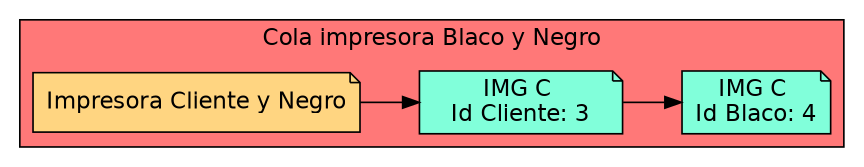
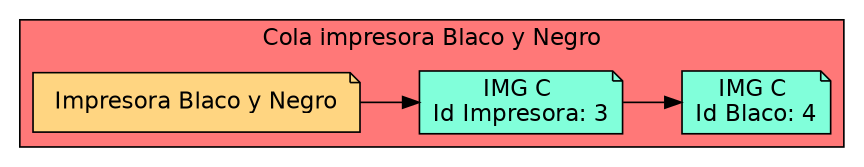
(197, 102) -> (197, 102)
(521, 102) -> (521, 102)
